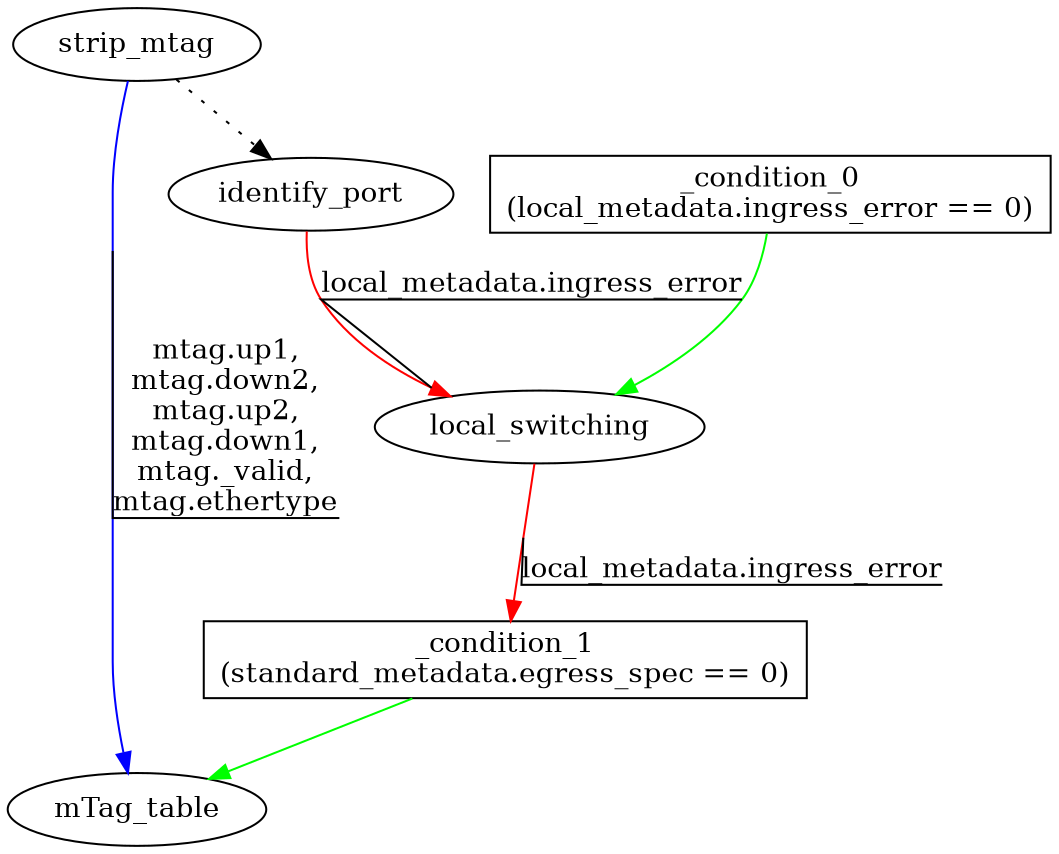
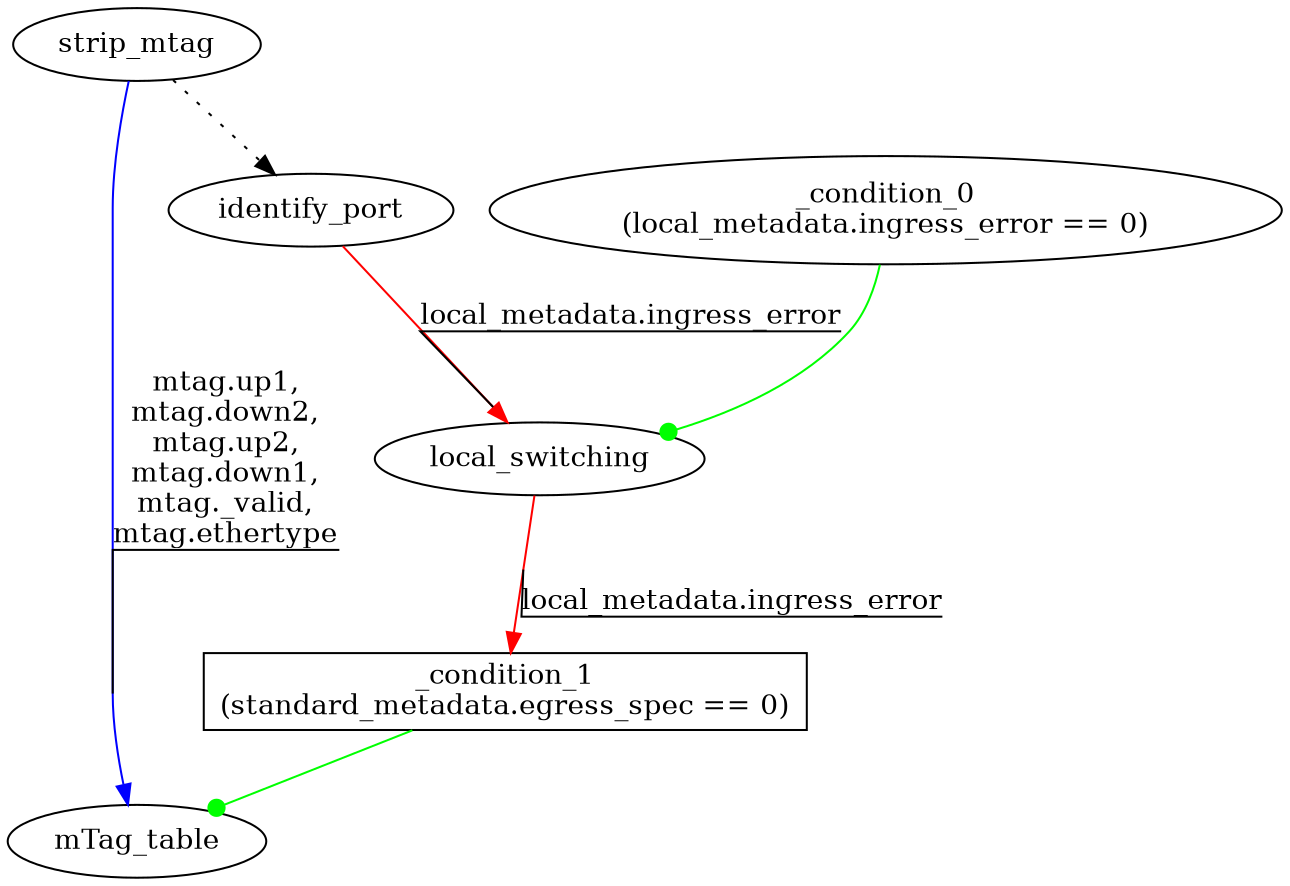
(770, 194) -> (886, 210)
(720, 325) -> (801, 372)
(320, 735) -> (318, 768)
